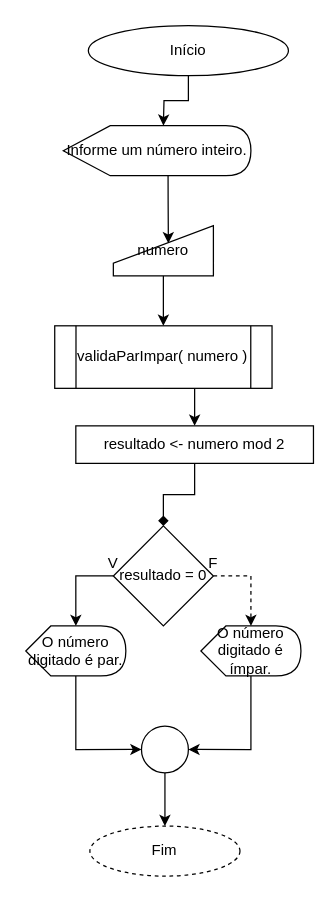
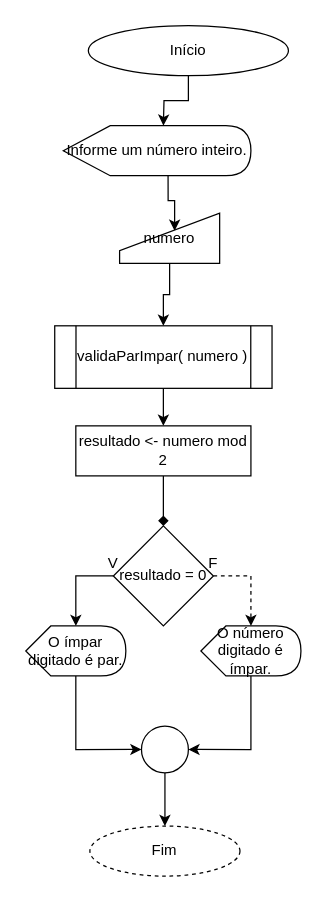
(163, 251) -> (169, 238)
(194, 444) -> (163, 451)
(76, 651) -> (76, 651)
